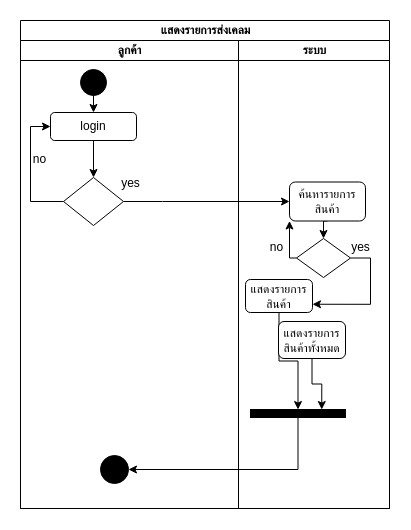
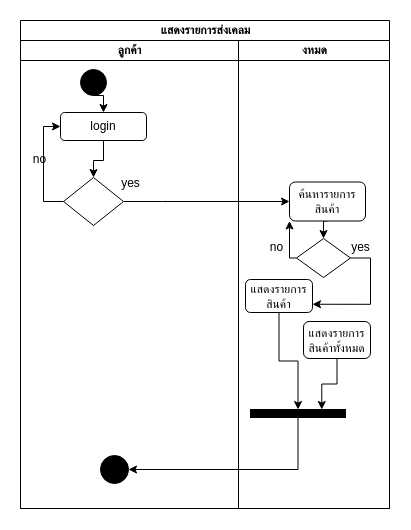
(315, 51) -> (315, 51)
(94, 127) -> (104, 127)
(312, 340) -> (337, 340)
